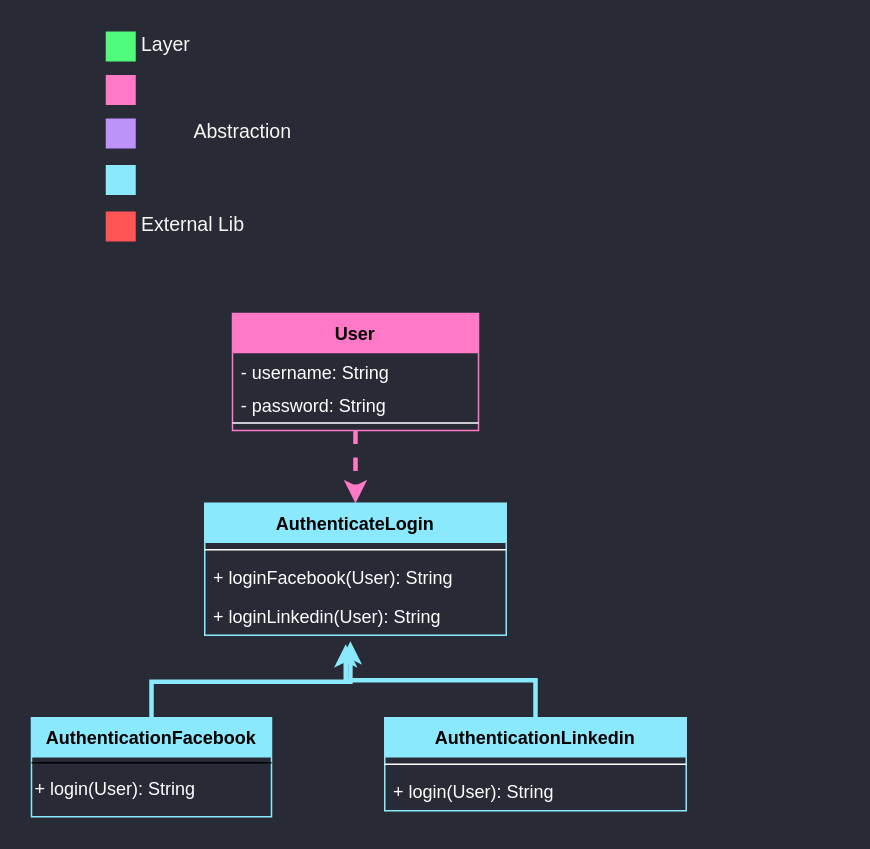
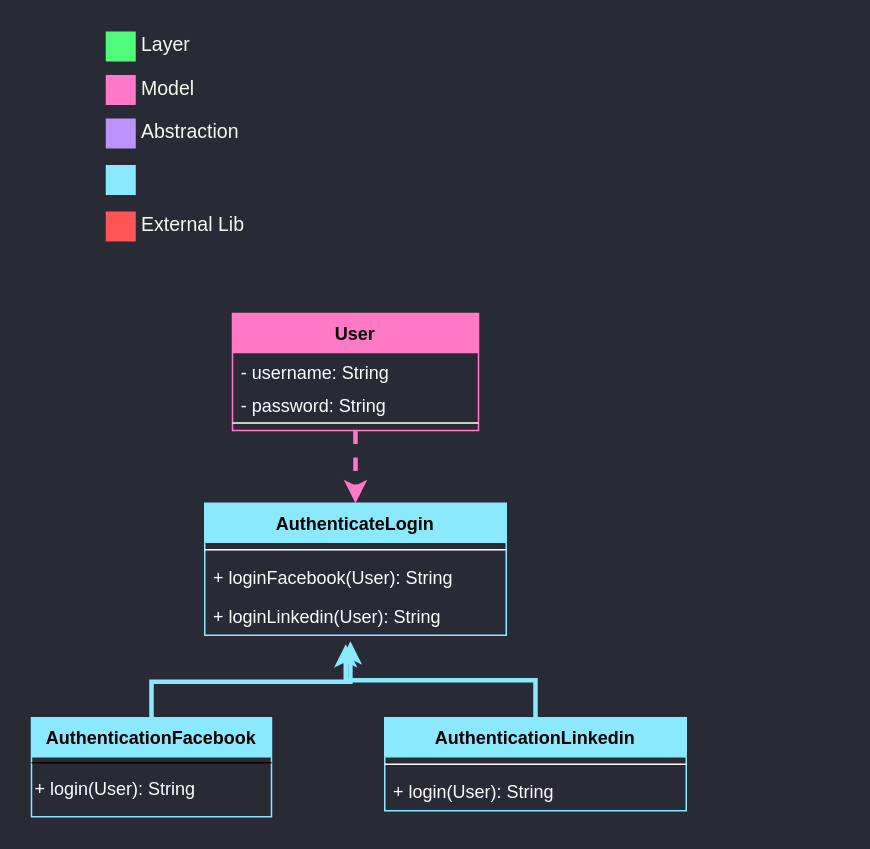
none -> (173, 90)
(248, 134) -> (195, 134)
